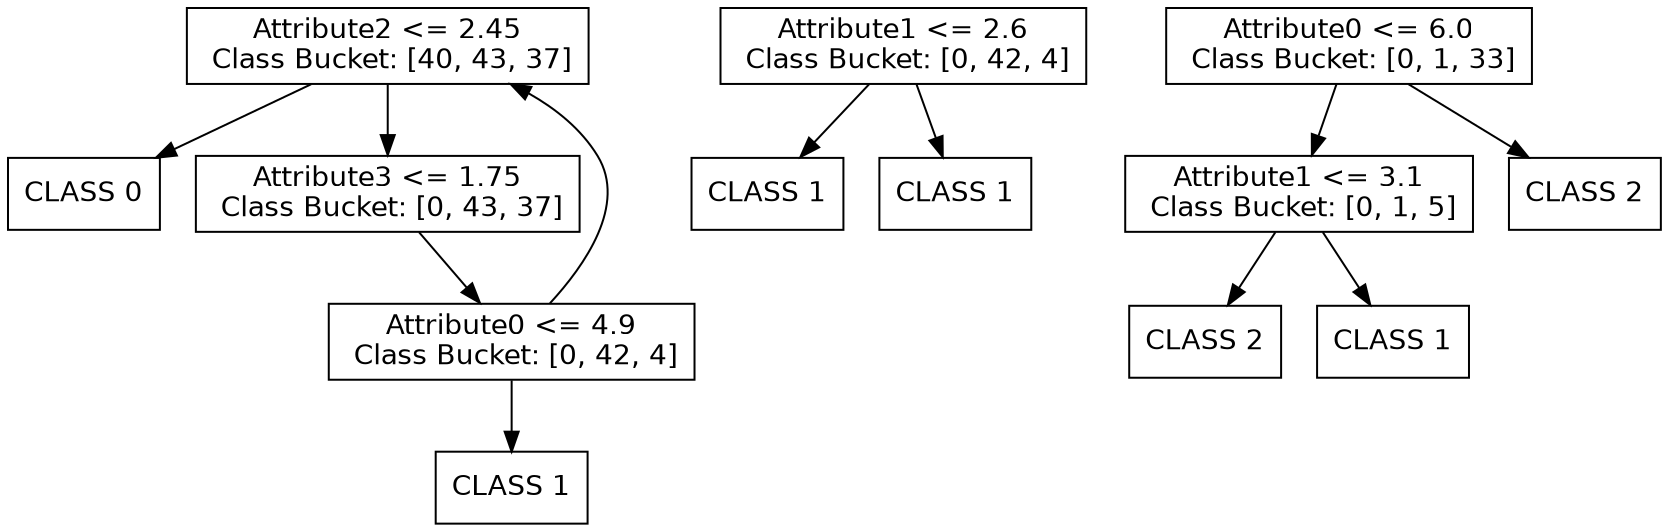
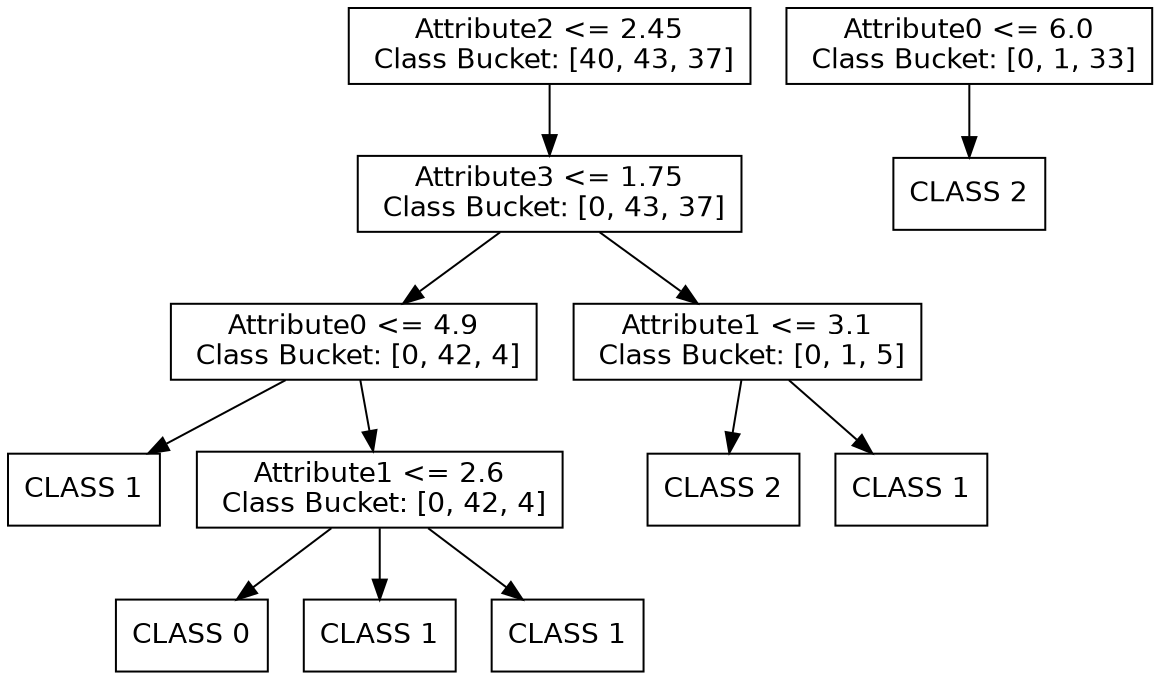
(1328, 110) -> (640, 262)
(243, 117) -> (292, 558)
(607, 190) -> (365, 405)
